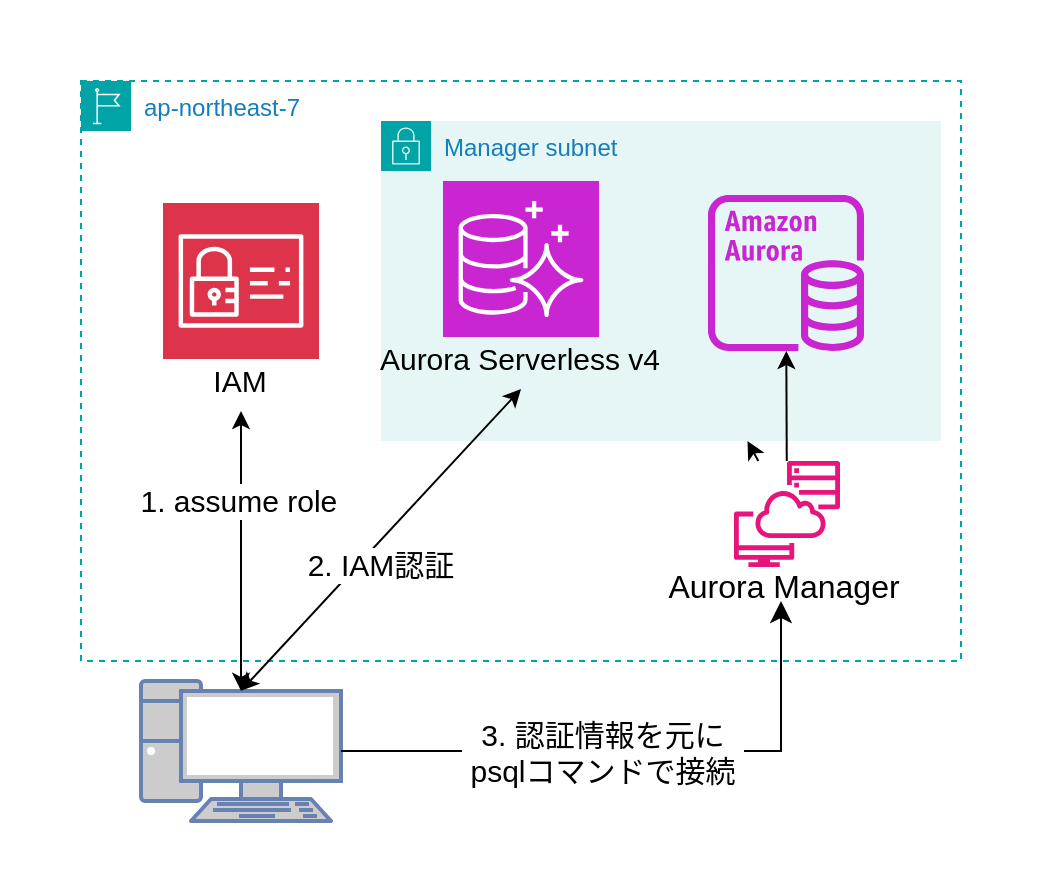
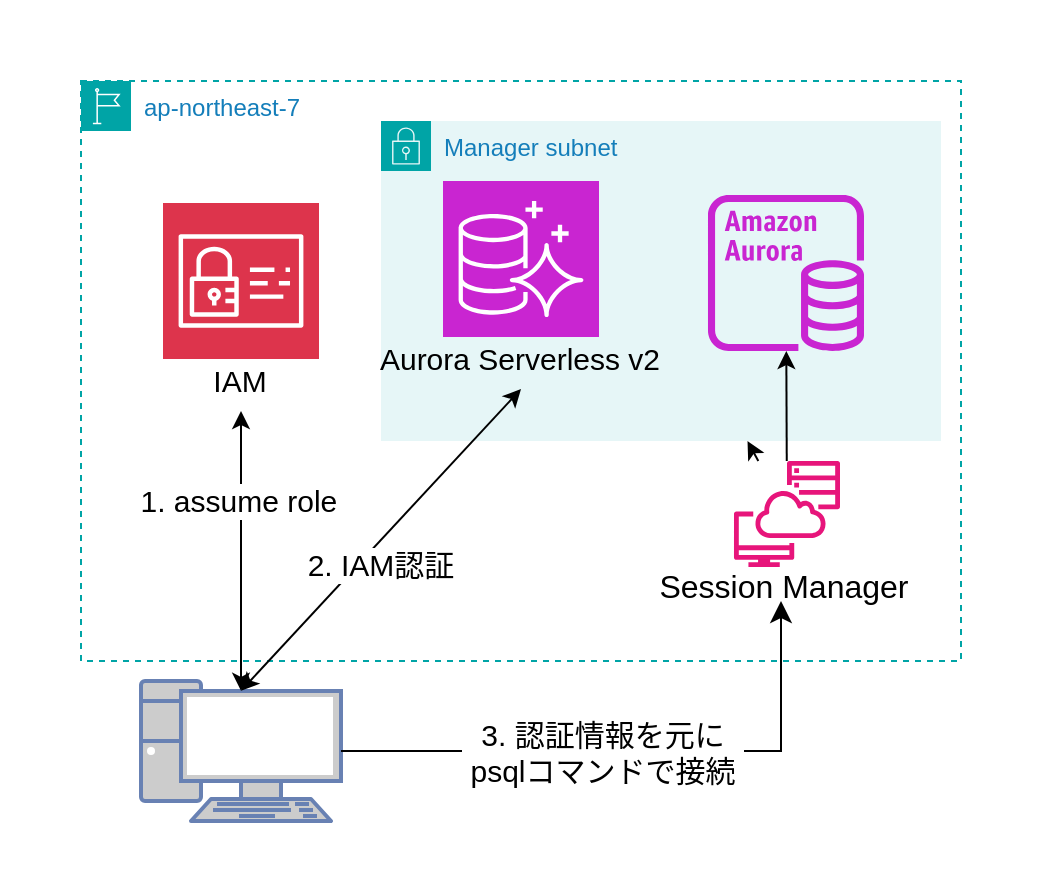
(521, 359) -> (521, 359)
(785, 587) -> (785, 587)
